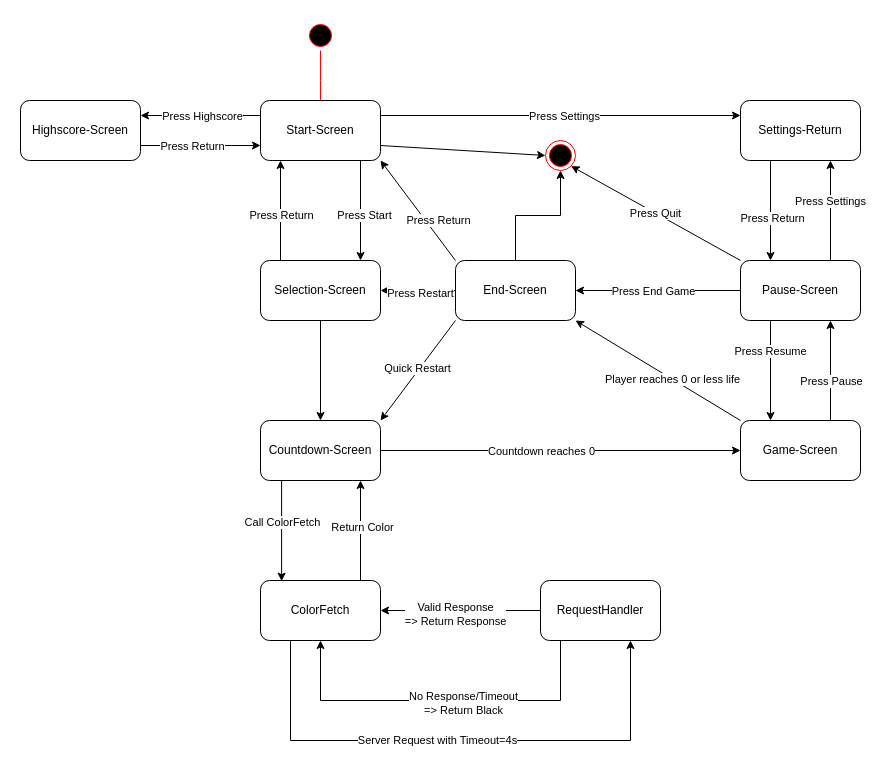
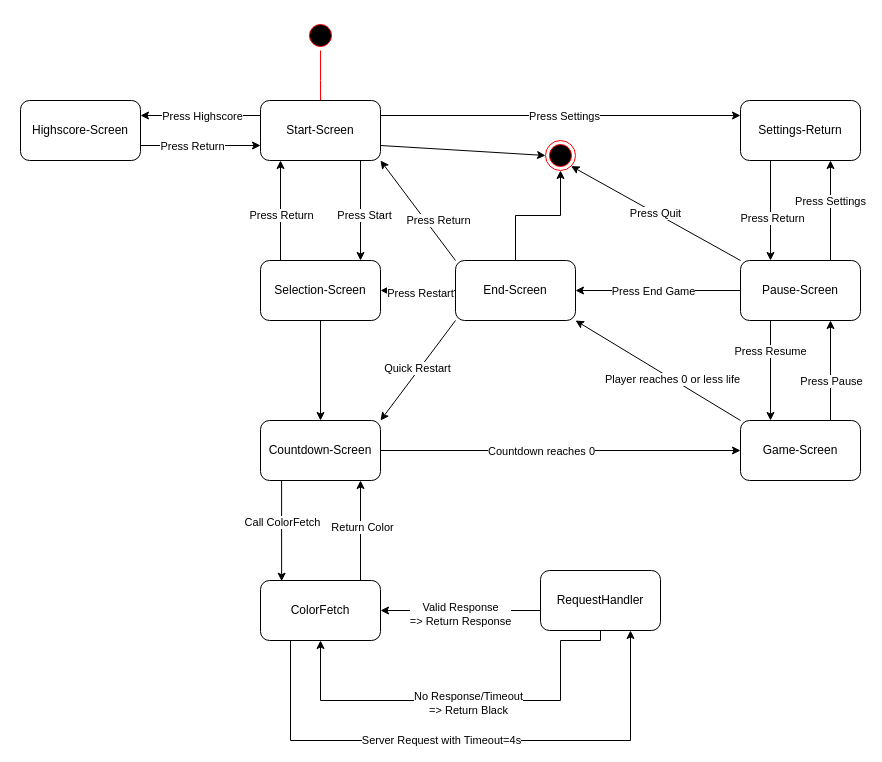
(601, 611) -> (601, 601)
